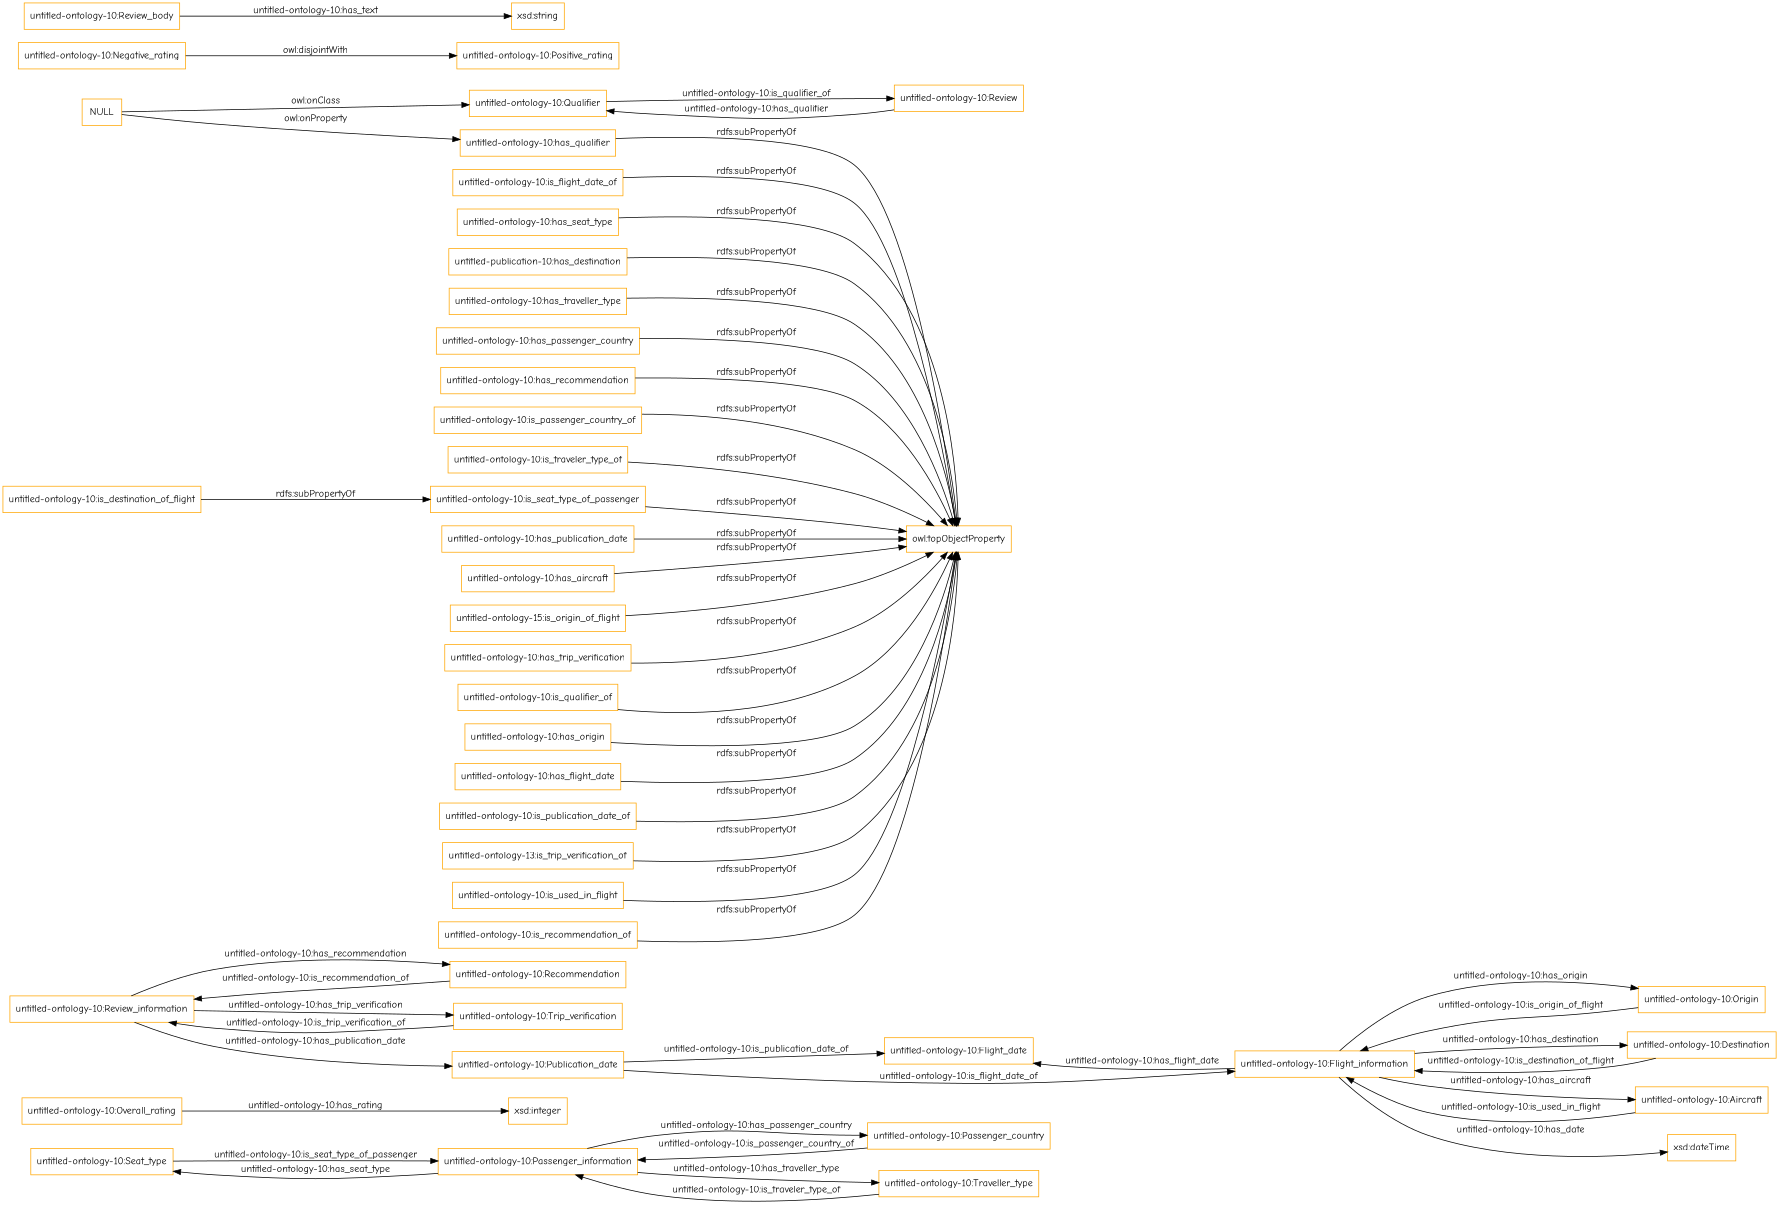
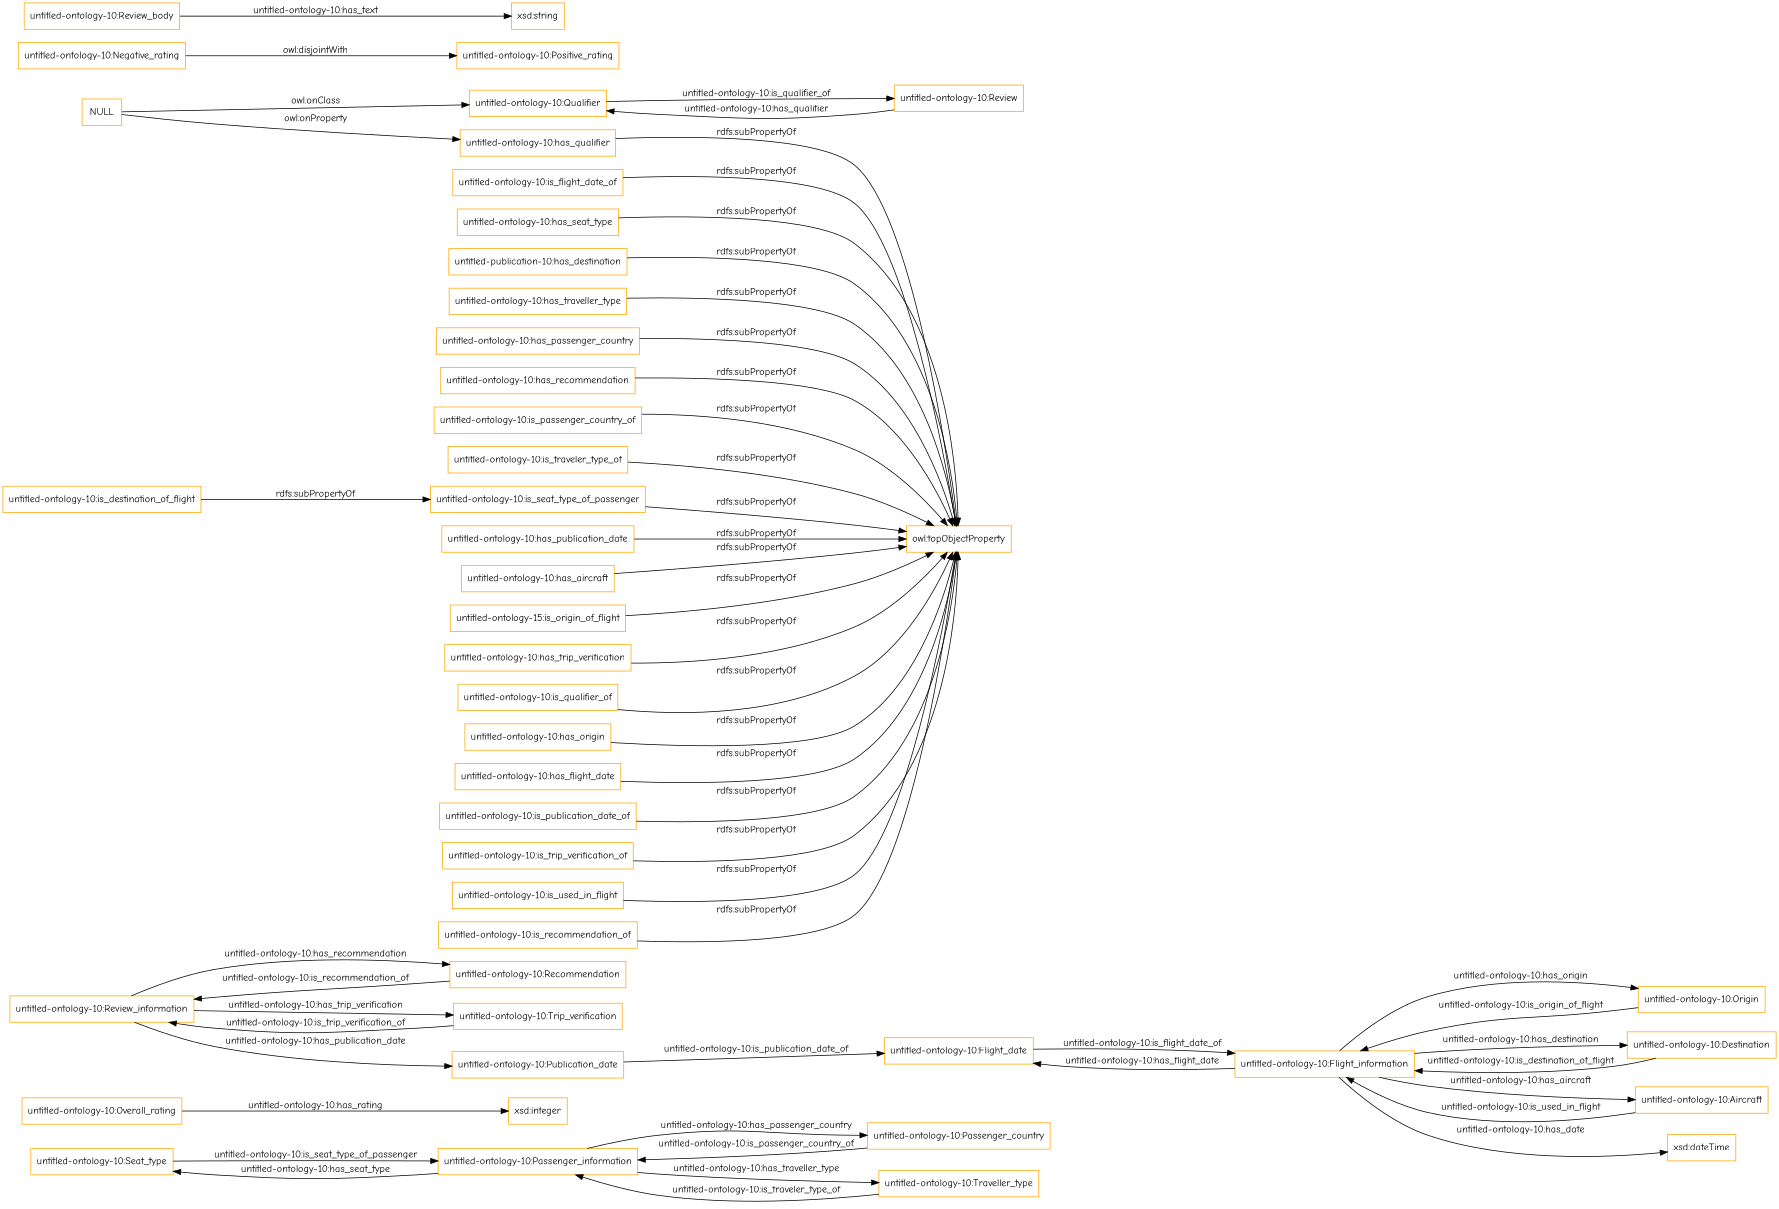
(538, 856) -> (538, 856)
(926, 1083) -> (1130, 1049)
